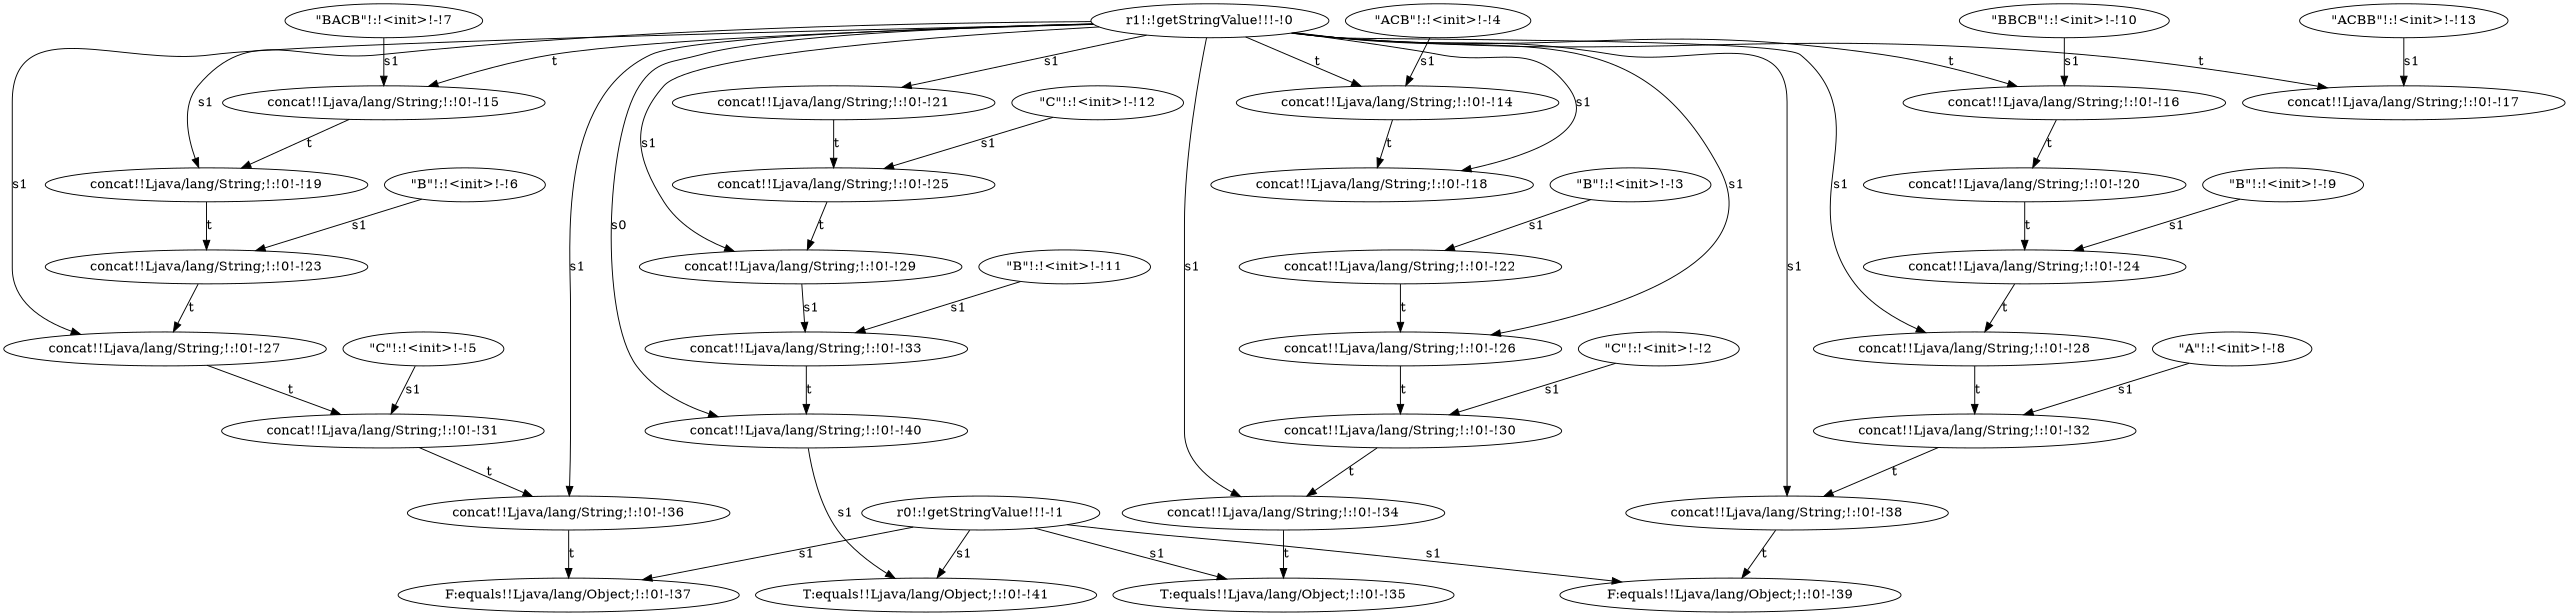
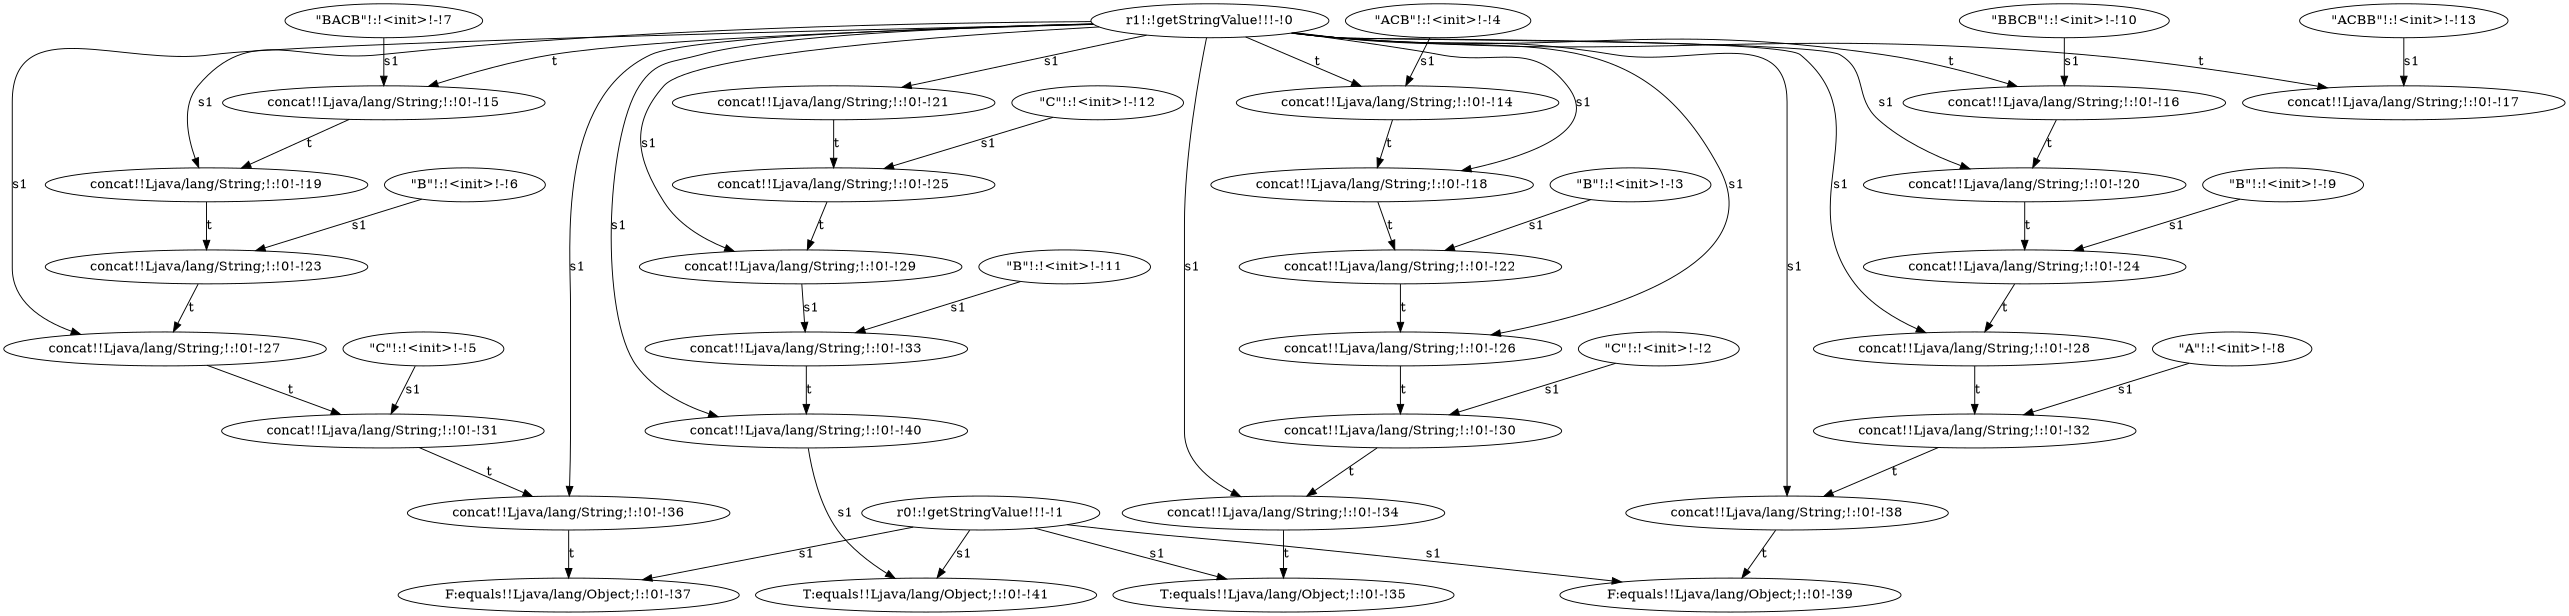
none -> (1652, 43)
none -> (1385, 221)
(619, 226) -> (619, 226)
